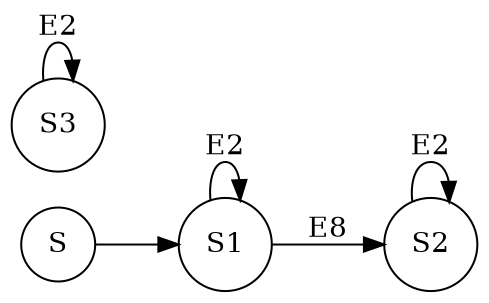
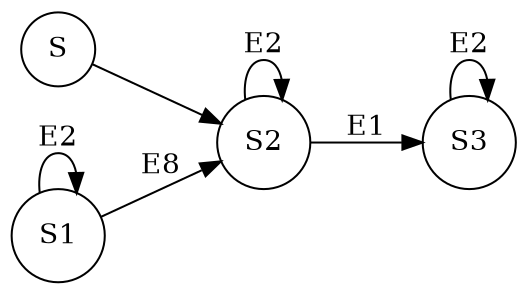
none -> (356, 143)
(127, 245) -> (147, 90)
